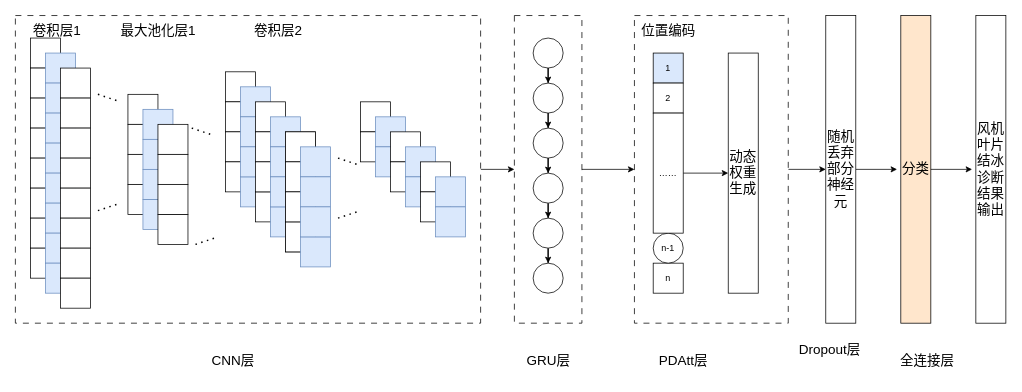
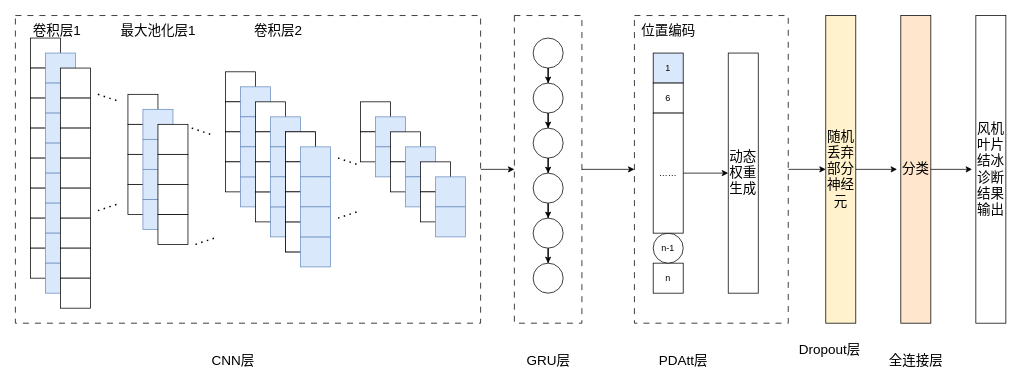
(668, 98) -> (668, 98)
(840, 169) -> (840, 169)
(927, 360) -> (915, 360)
